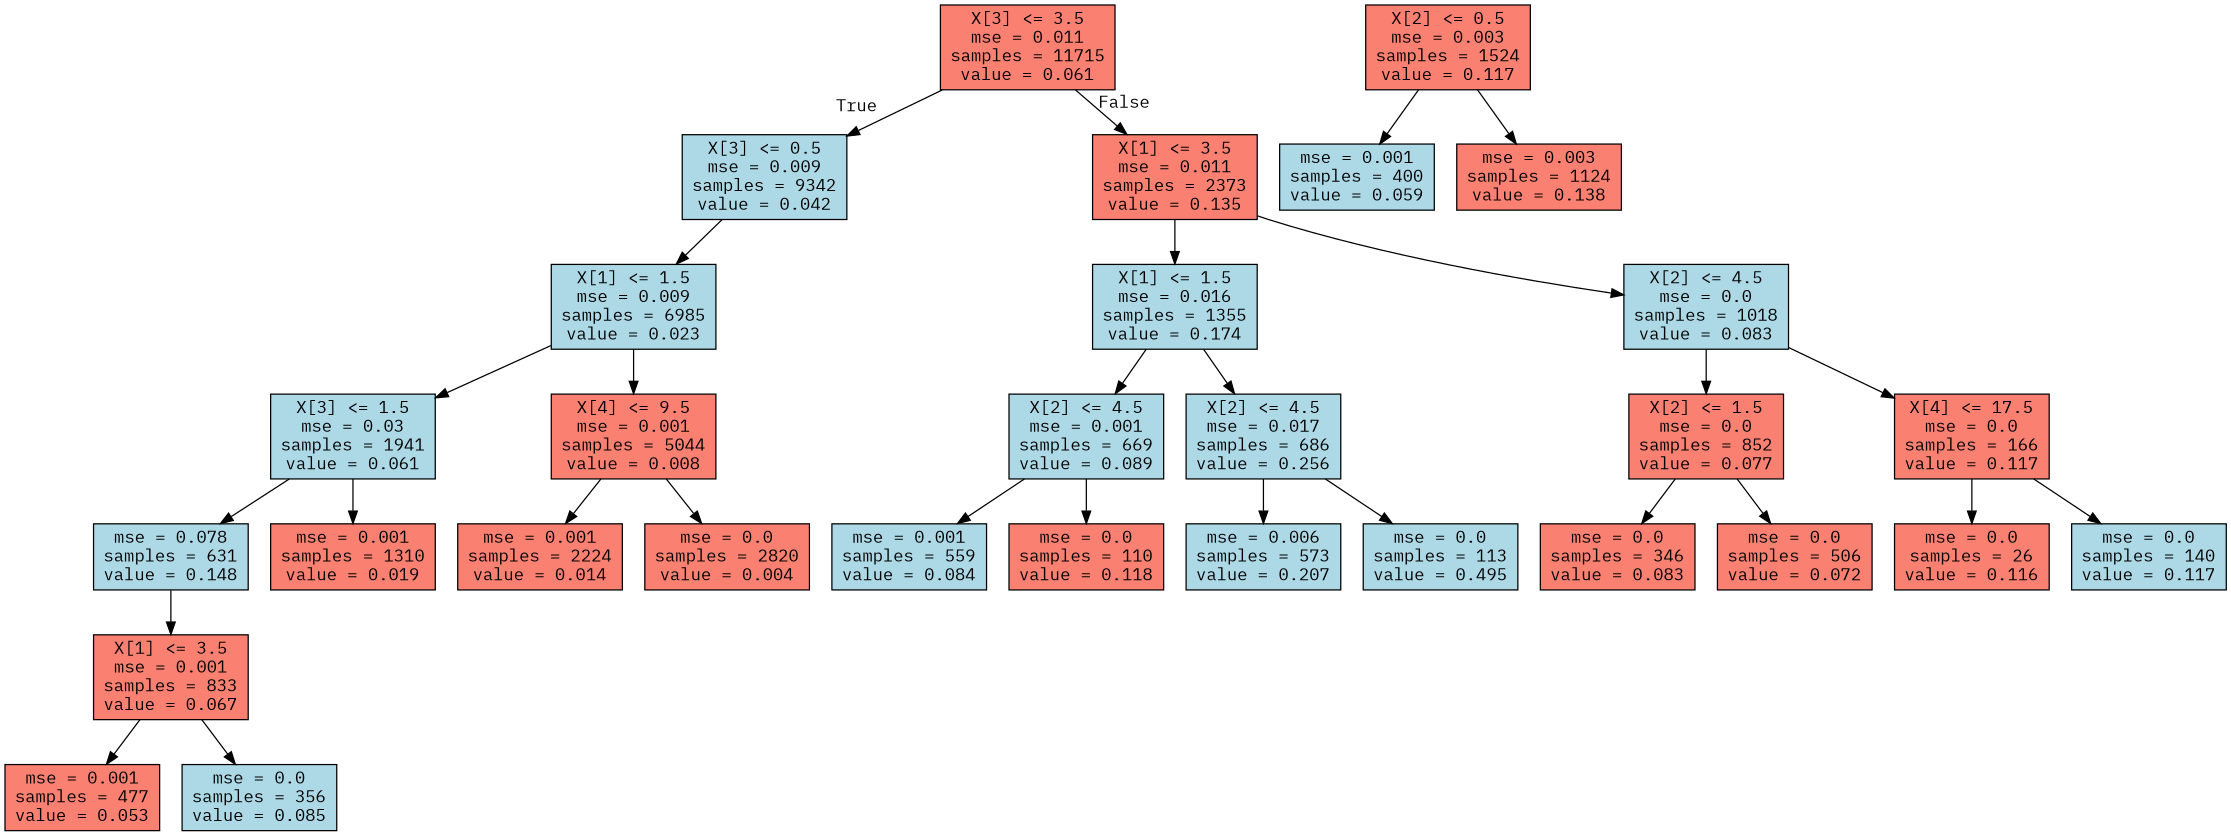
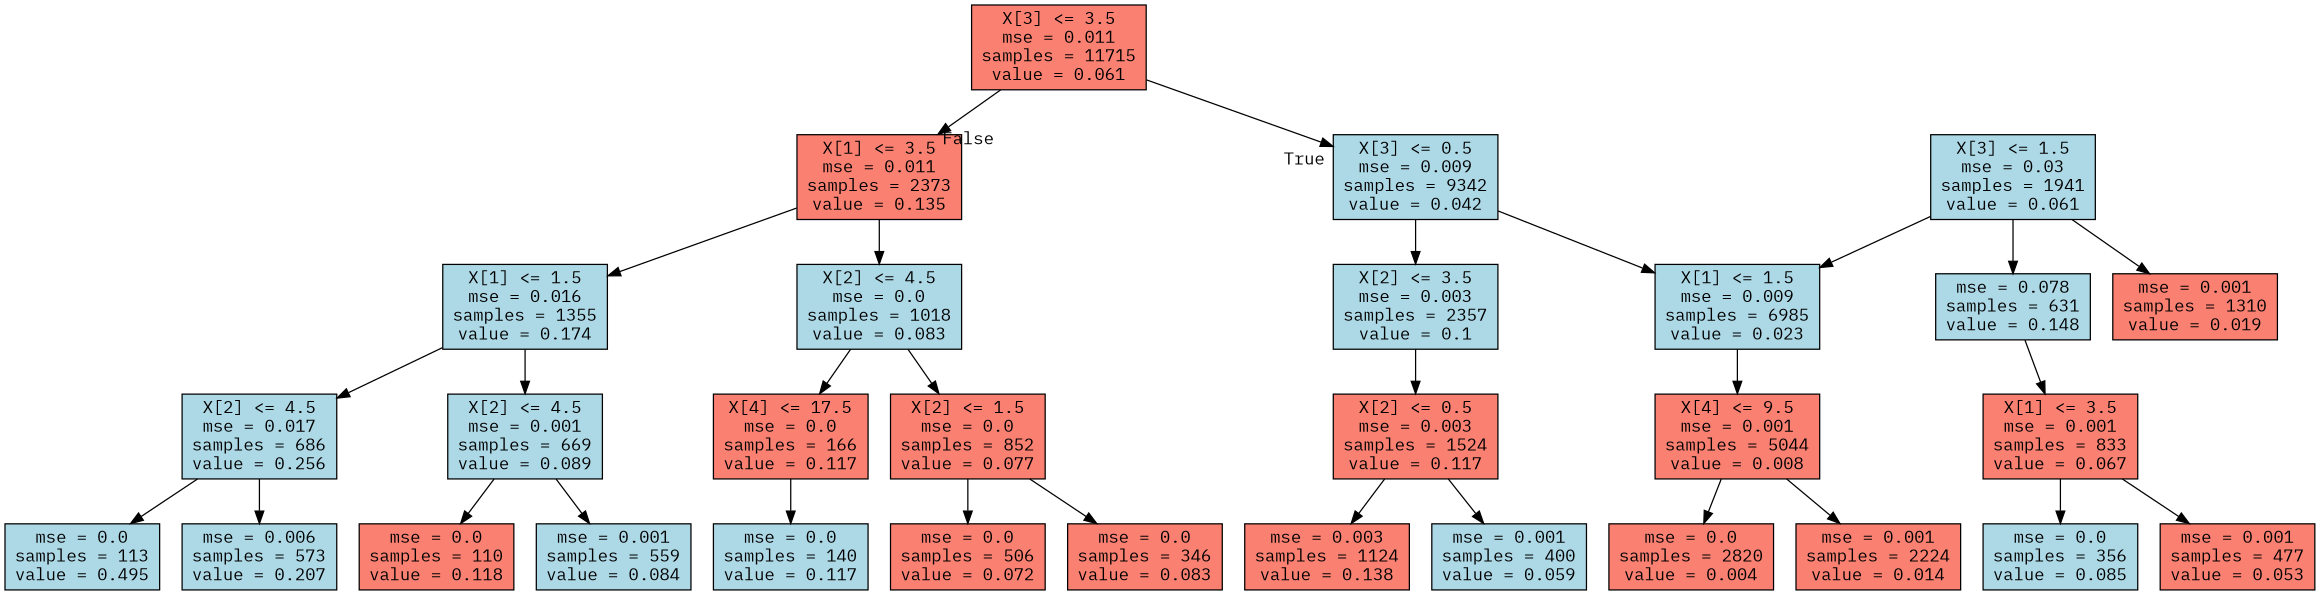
none -> (1416, 307)
(499, 369) -> (1881, 239)
(1972, 557) -> none
